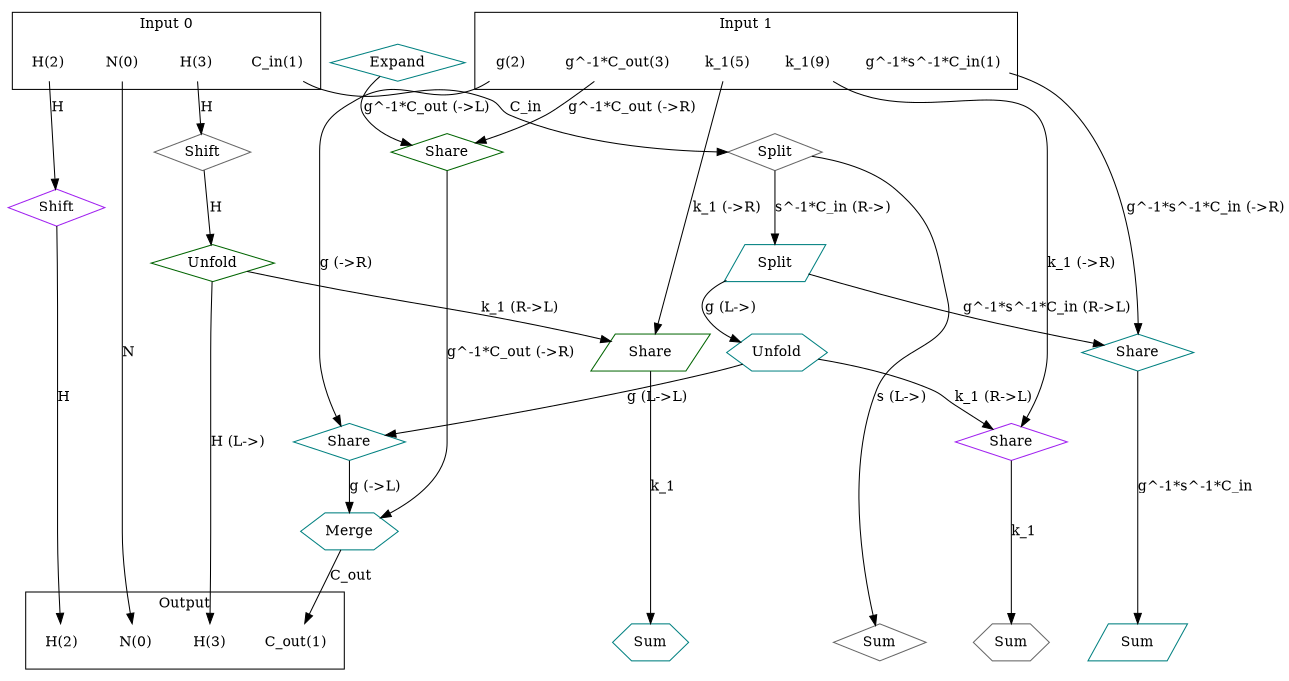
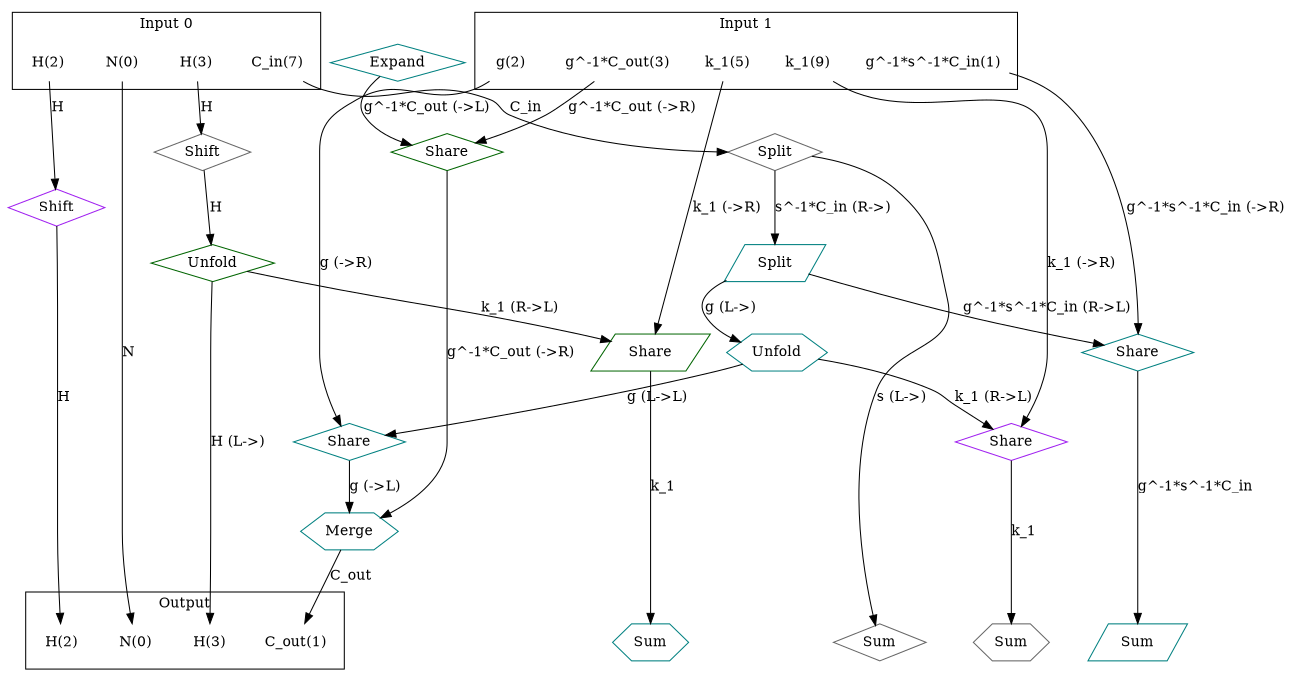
(278, 63) -> (278, 63)
